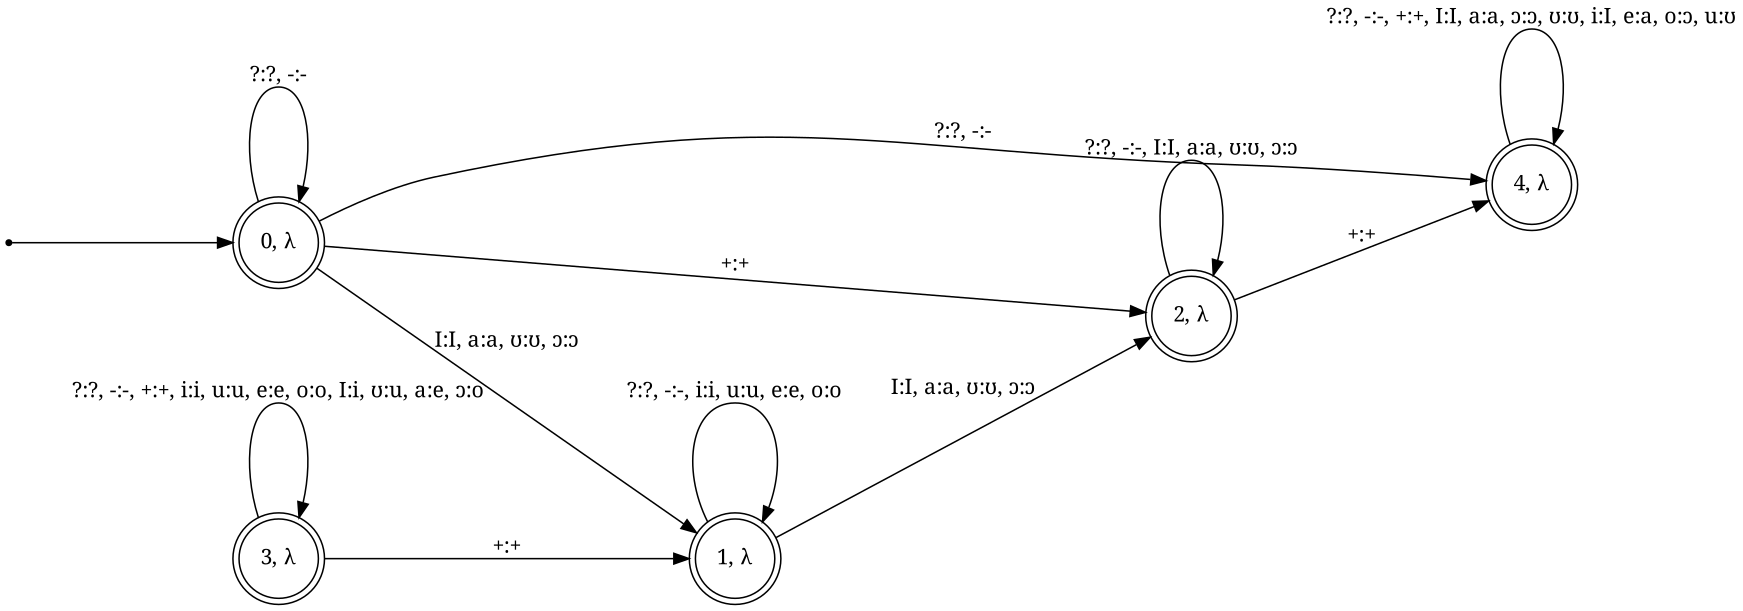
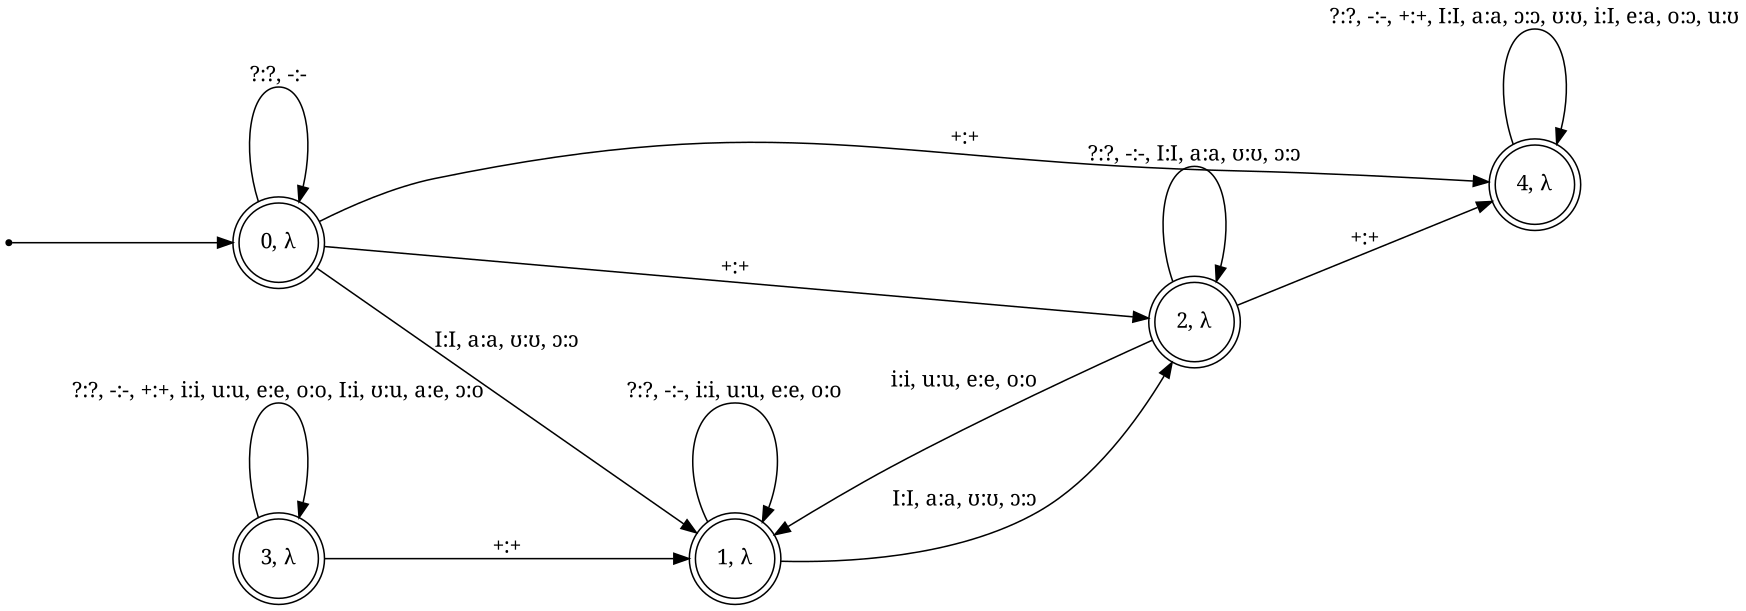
(963, 132) -> (965, 138)
none -> (967, 428)
